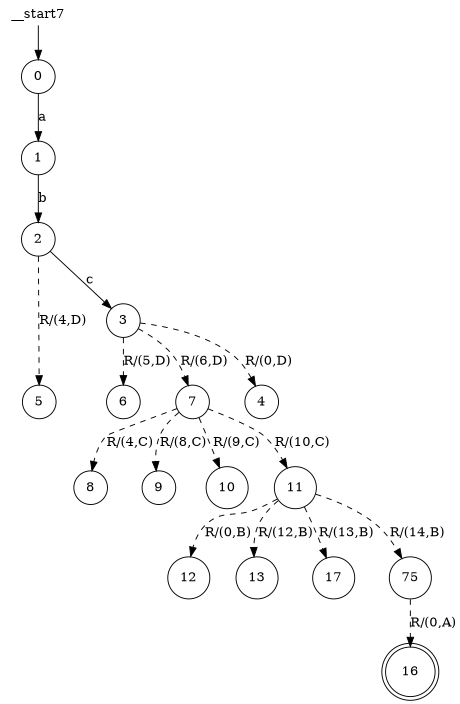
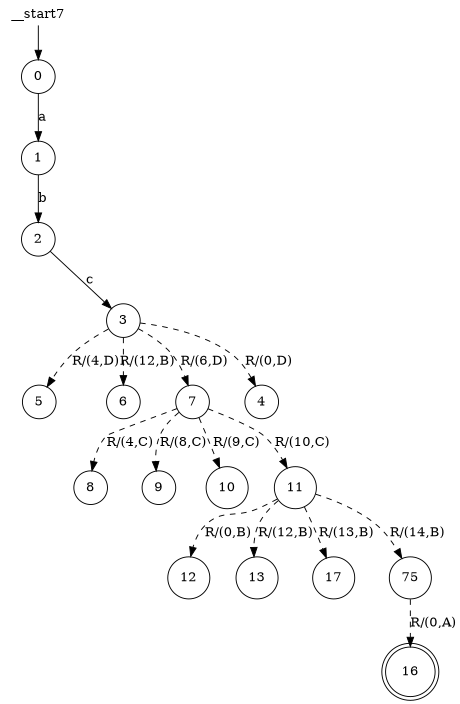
(39, 316) -> (77, 350)
(147, 361) -> (147, 361)
